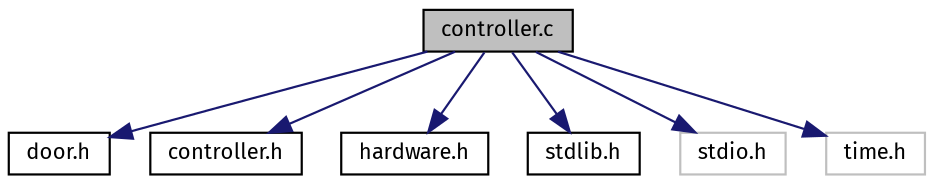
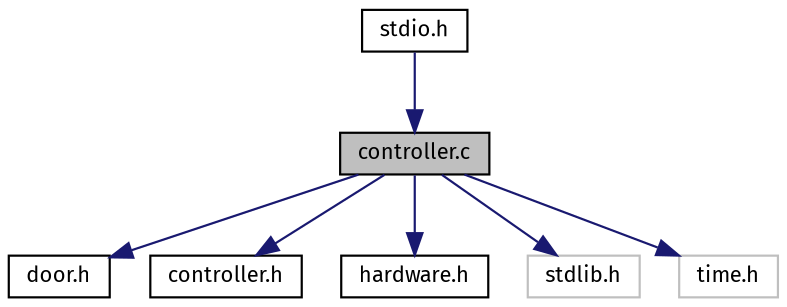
(606, 87) -> (415, 81)
(584, 154) -> (584, 276)
(733, 154) -> (415, 31)
